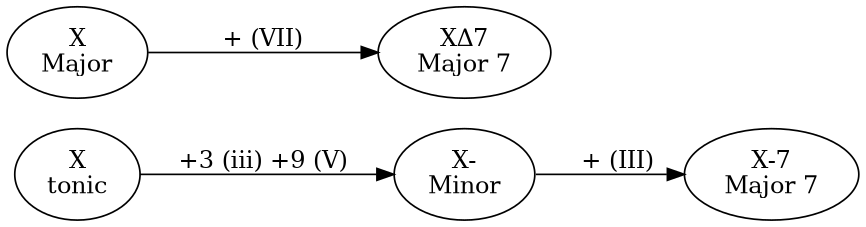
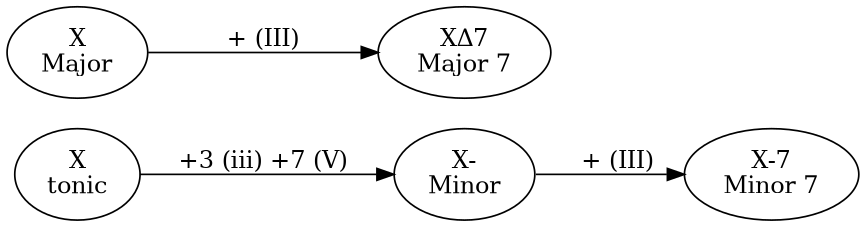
(263, 40) -> (263, 40)
(263, 162) -> (263, 162)
(772, 174) -> (772, 174)
